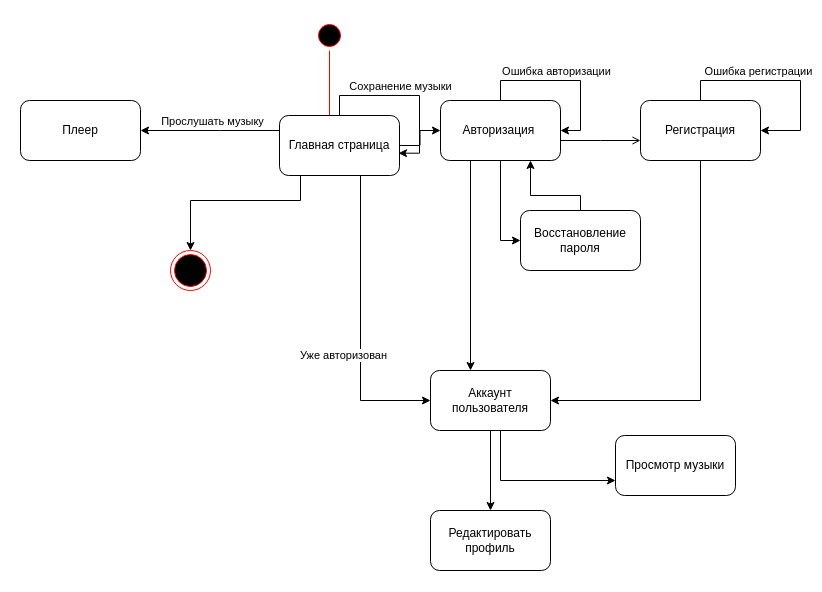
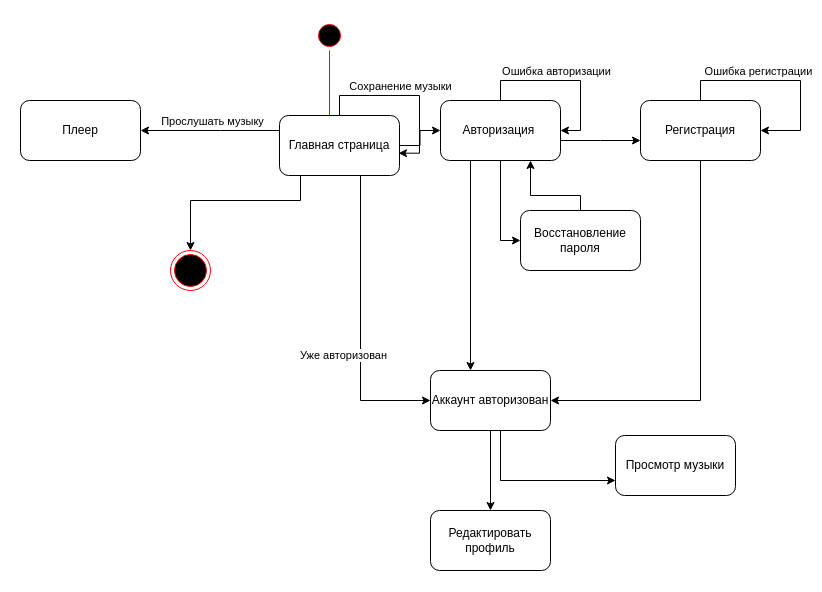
(634, 141) -> (632, 141)
(491, 401) -> (491, 401)
